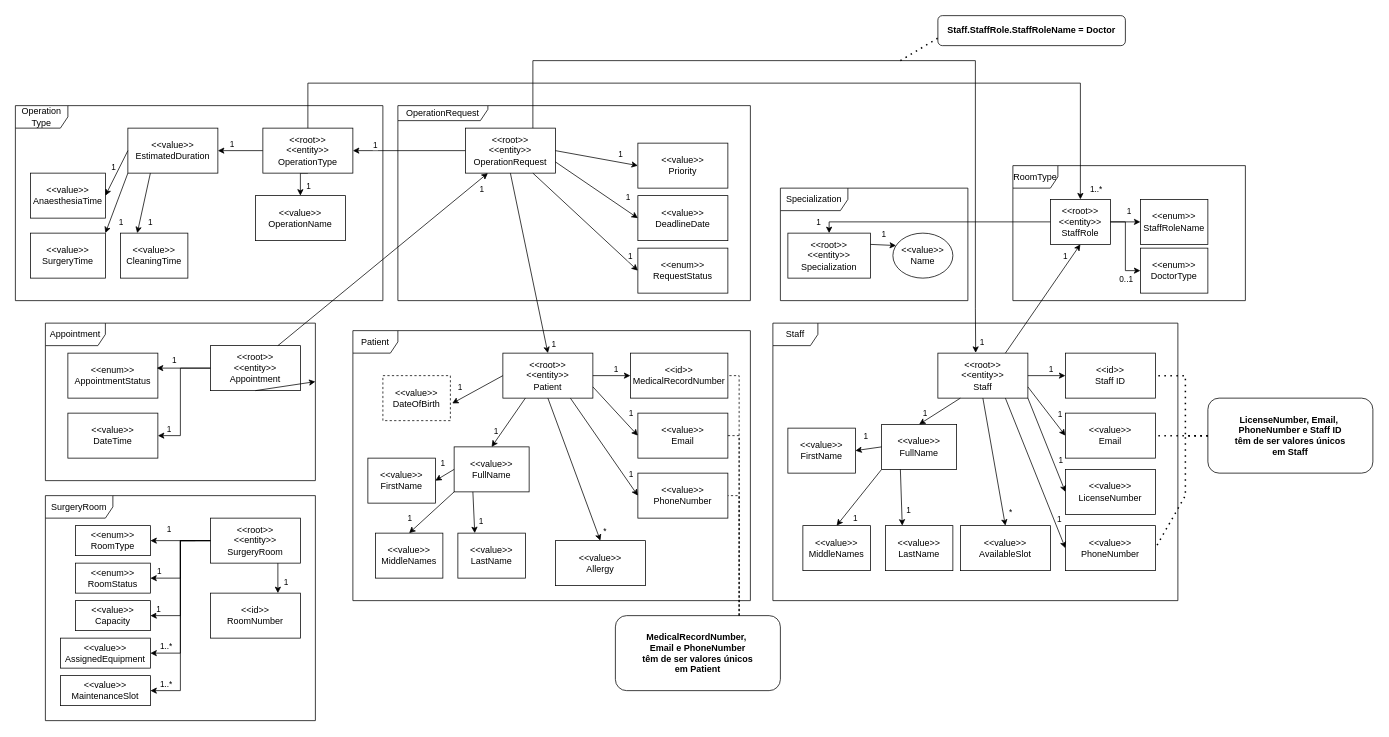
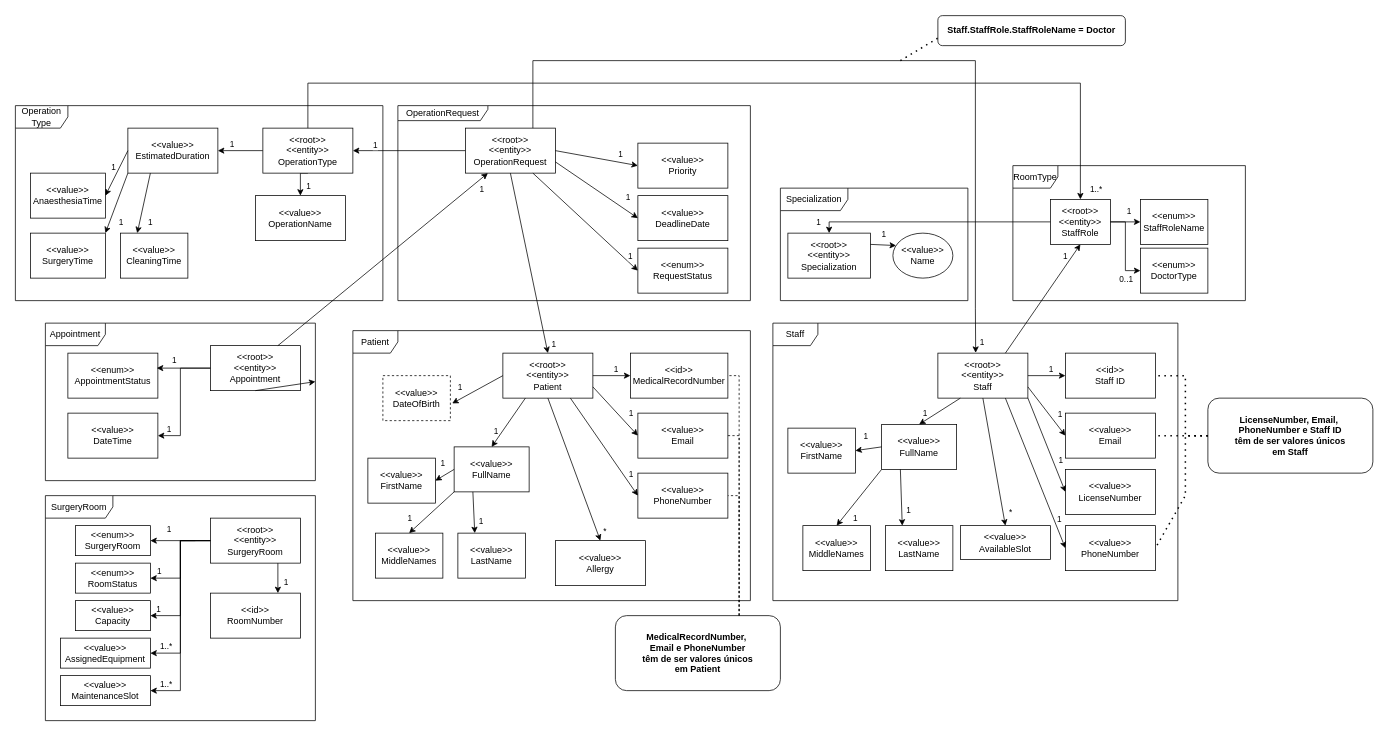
(113, 540) -> (113, 540)
(1005, 548) -> (1005, 542)
